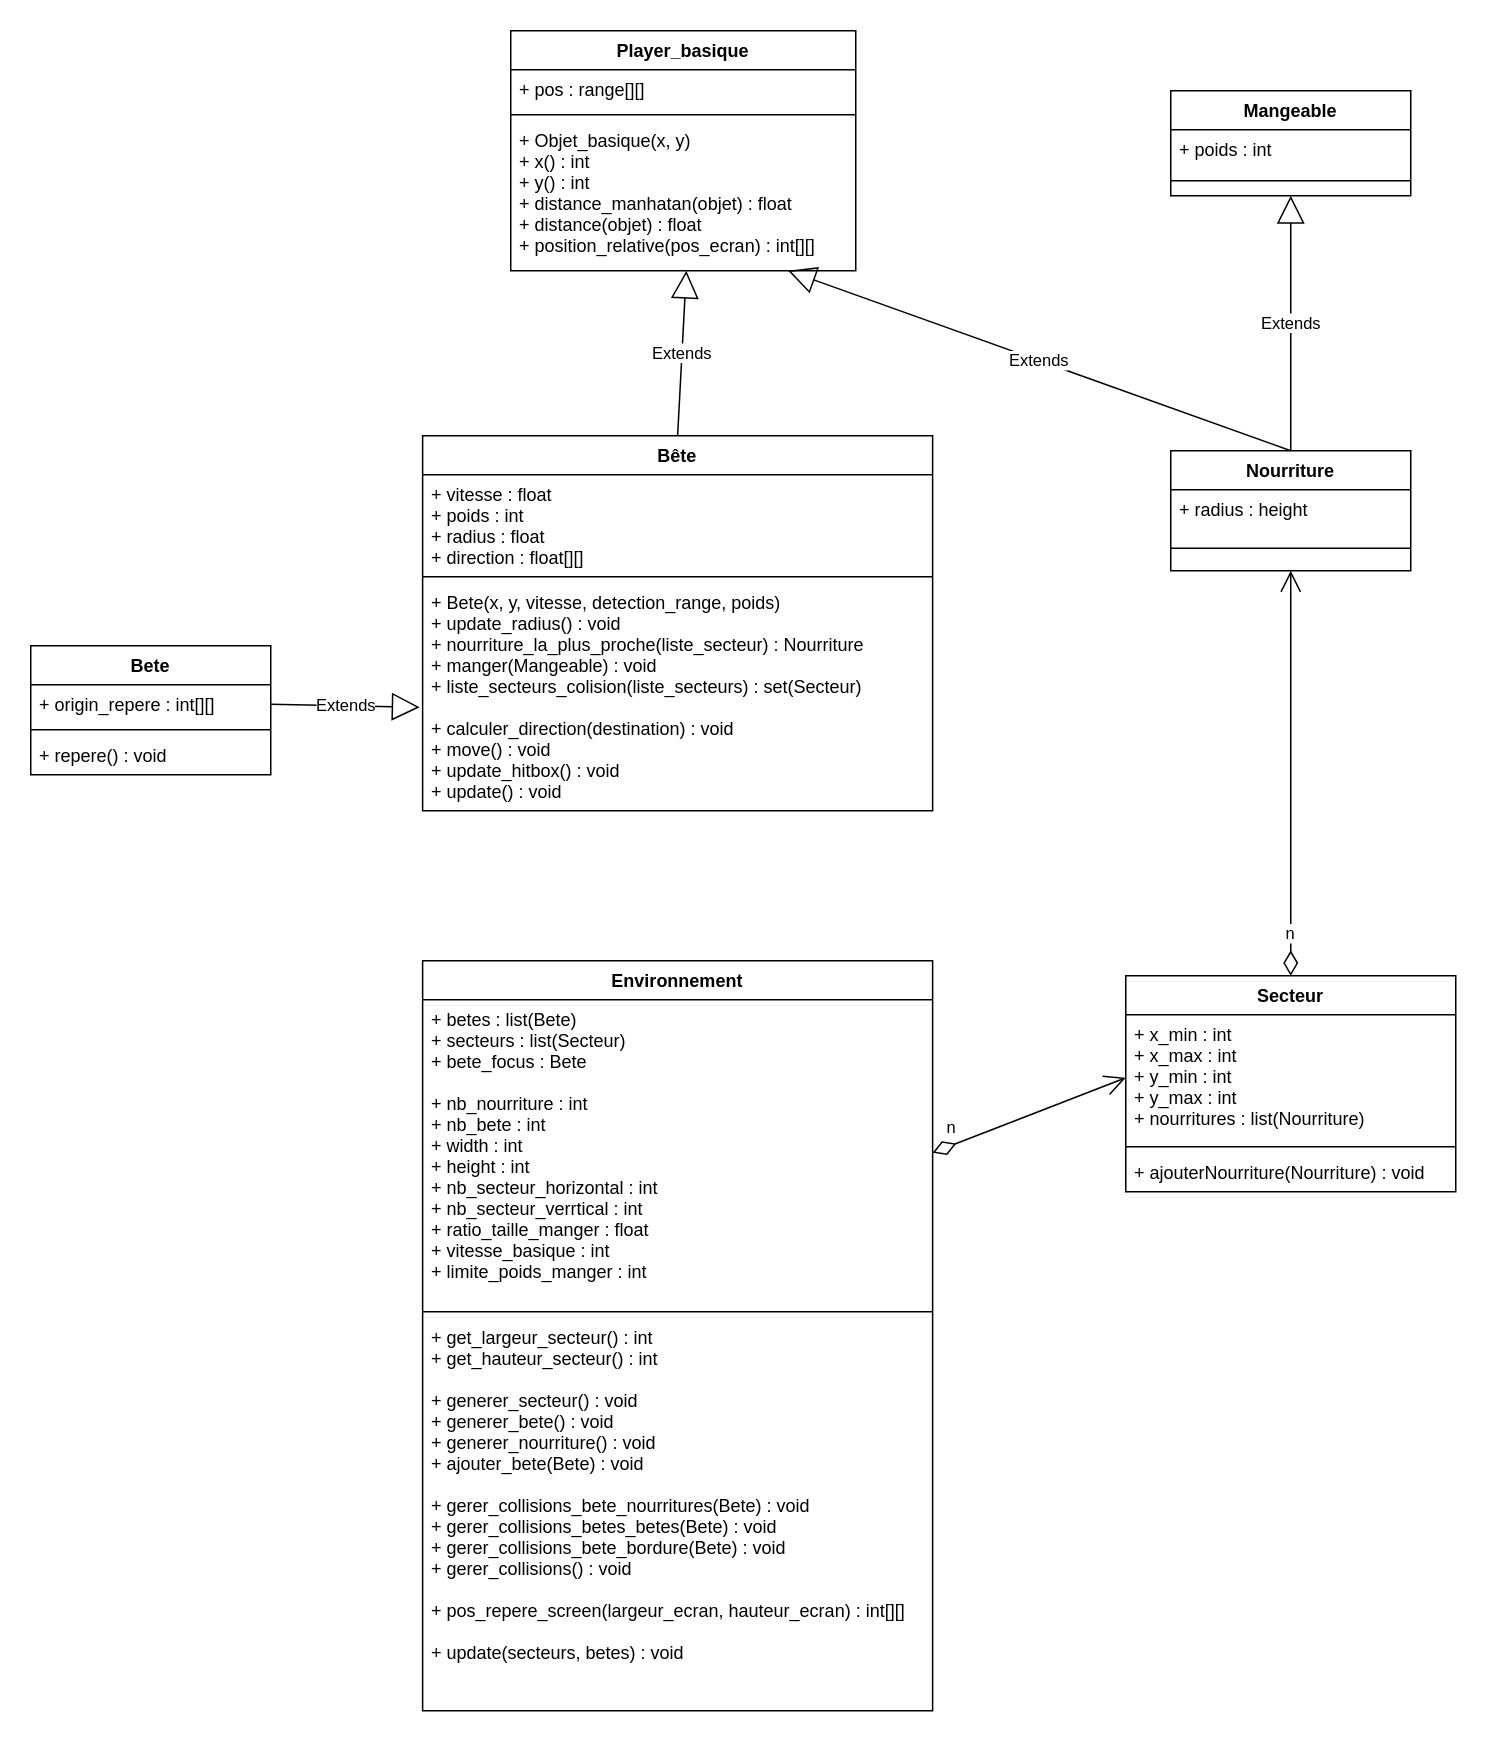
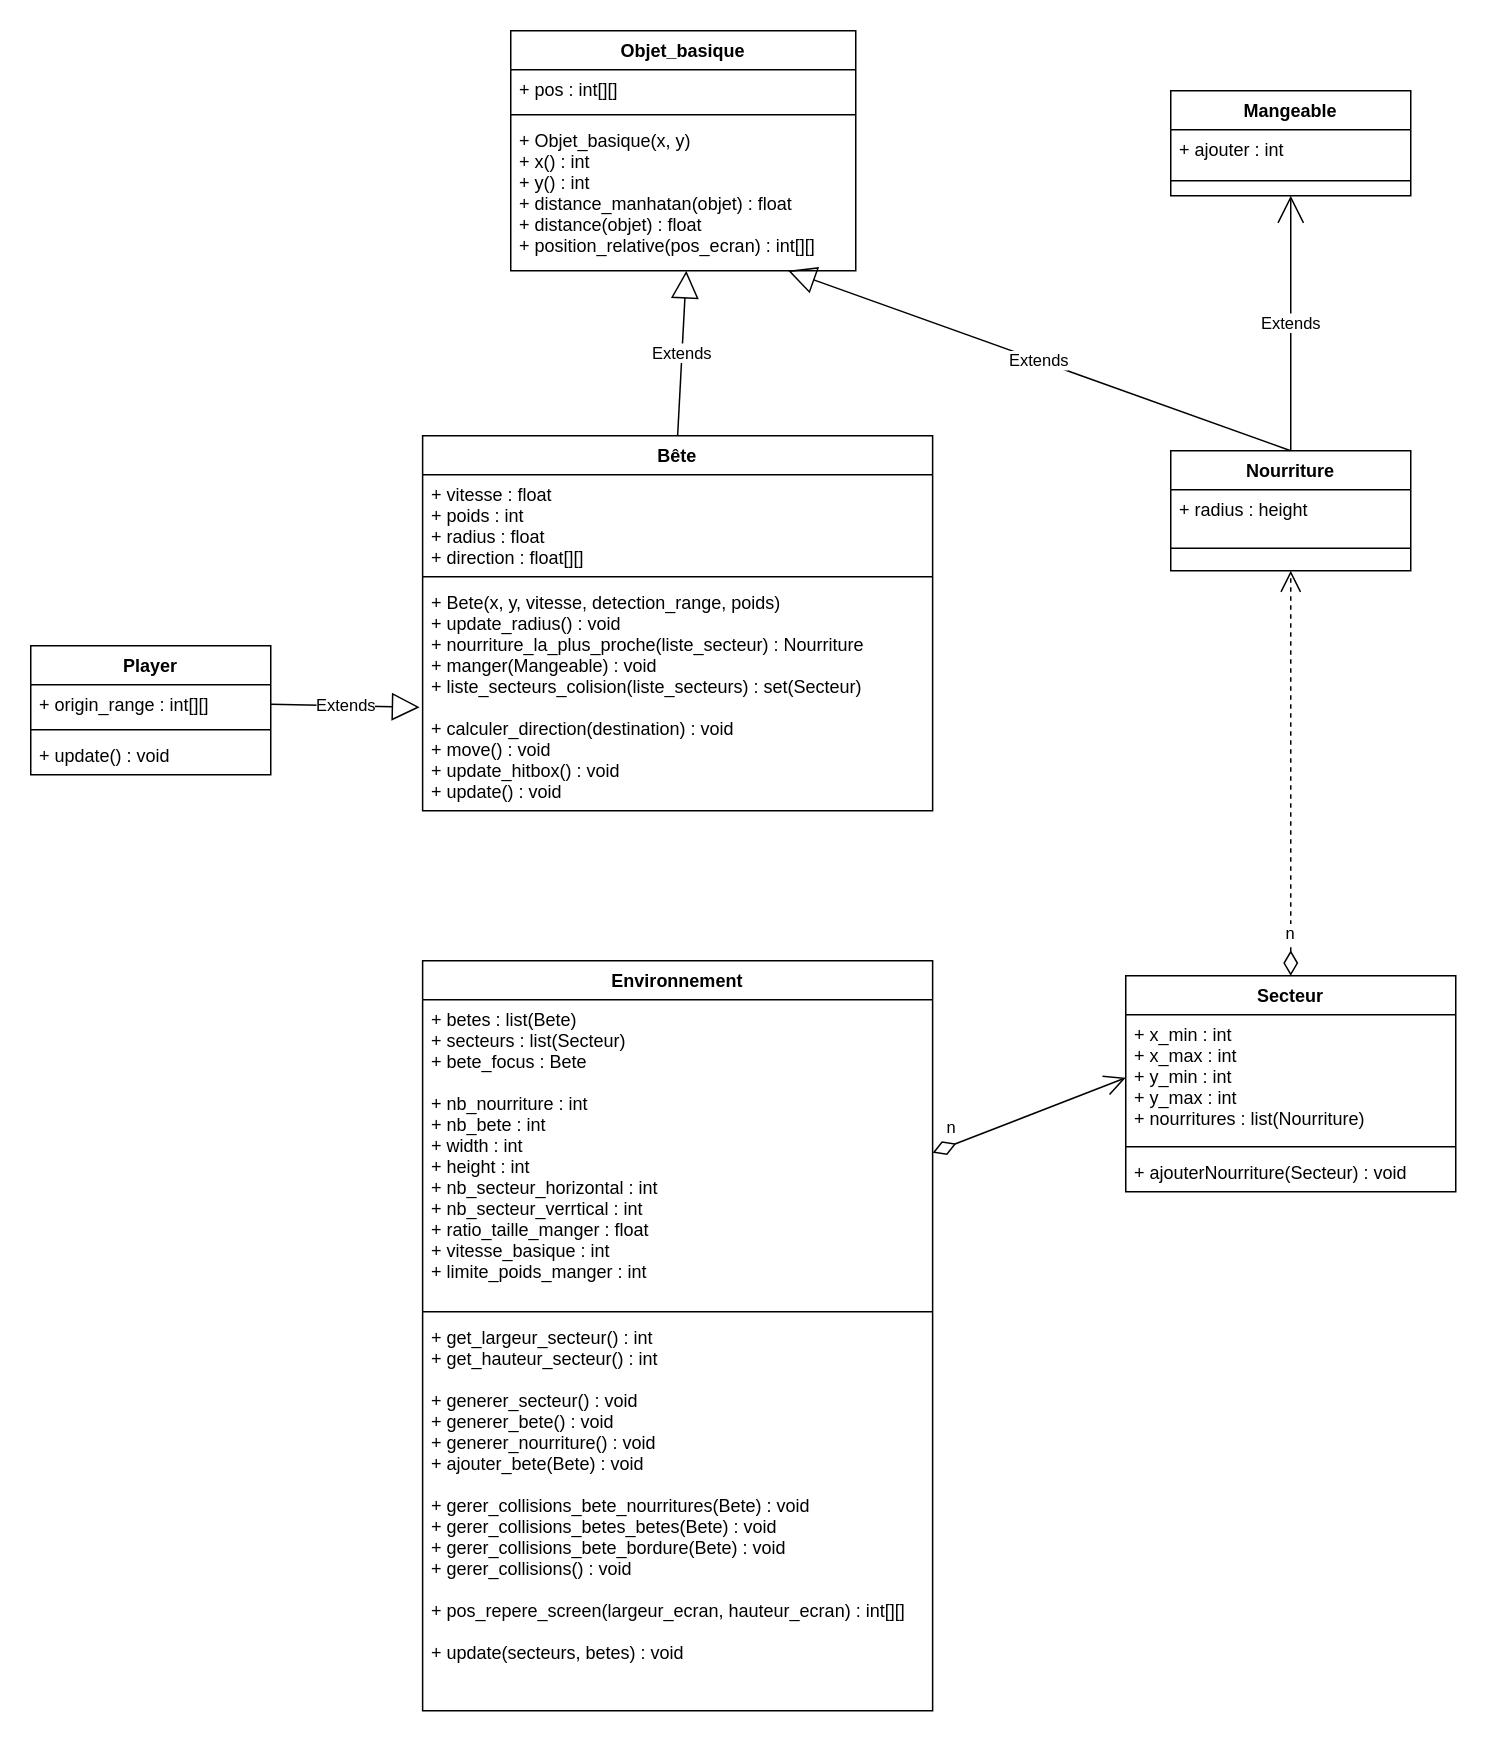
(683, 51) -> (683, 51)
(595, 90) -> (583, 90)
(1230, 150) -> (1243, 150)
(1291, 224) -> (1291, 212)
(150, 666) -> (150, 666)
(149, 705) -> (144, 705)
(1291, 747) -> (1291, 747)
(113, 756) -> (113, 756)
(1309, 1173) -> (1296, 1173)
